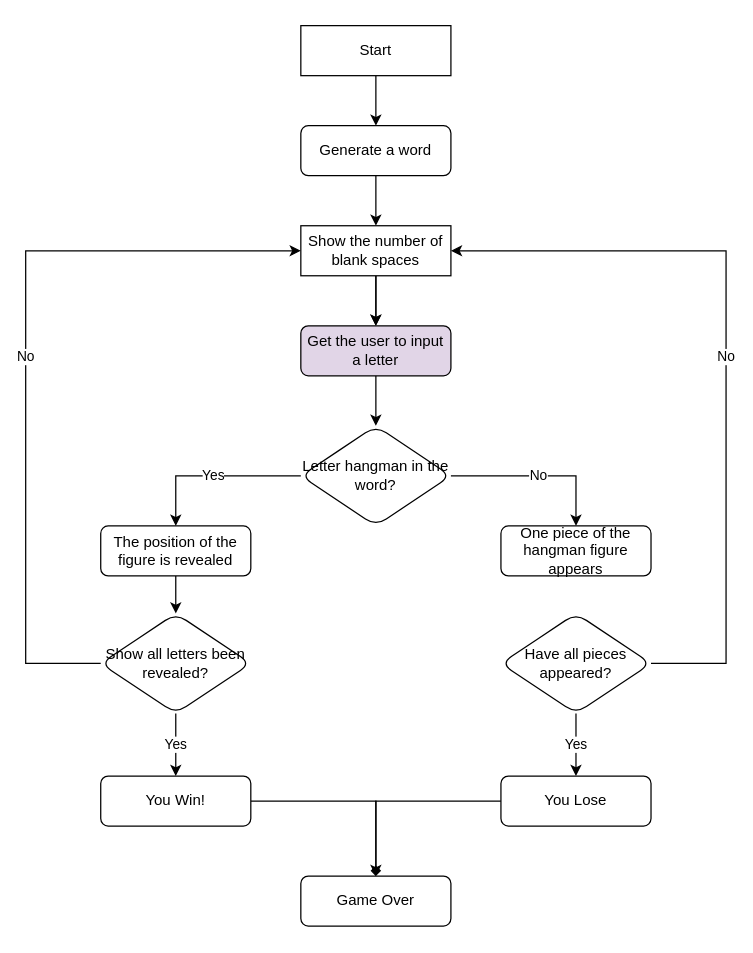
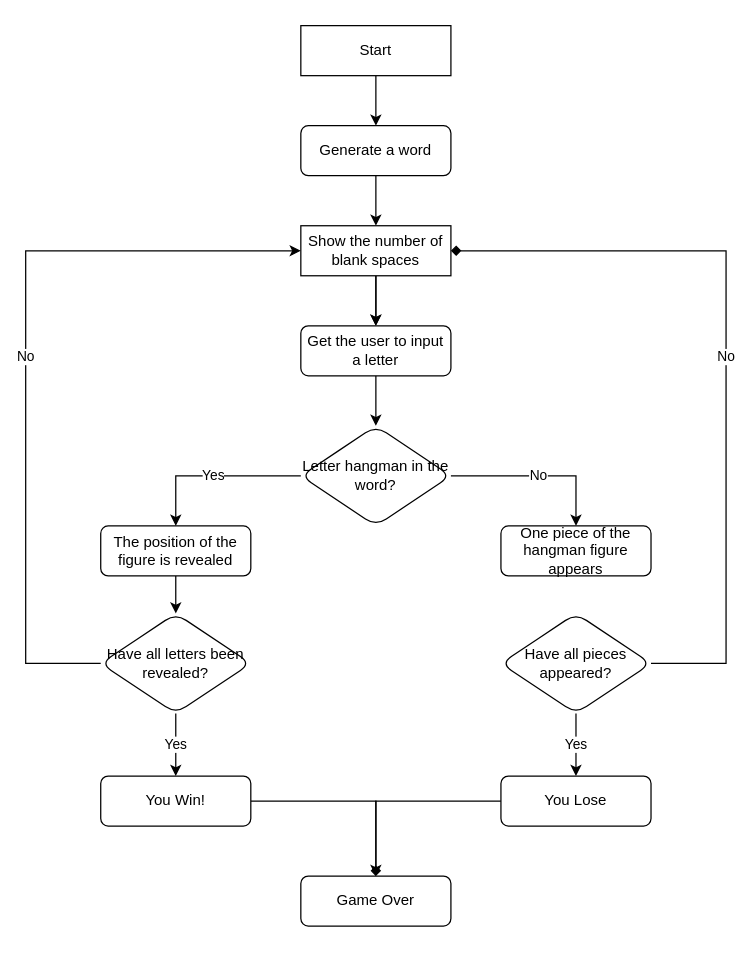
(461, 251) -> (461, 251)
(376, 351) -> (376, 351)
(176, 663) -> (176, 663)
